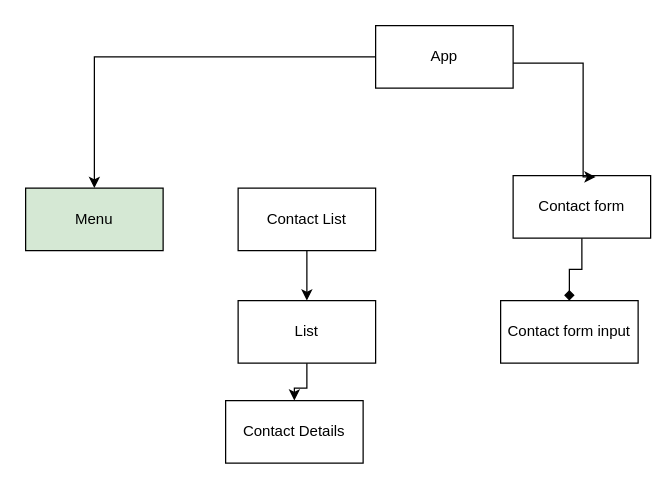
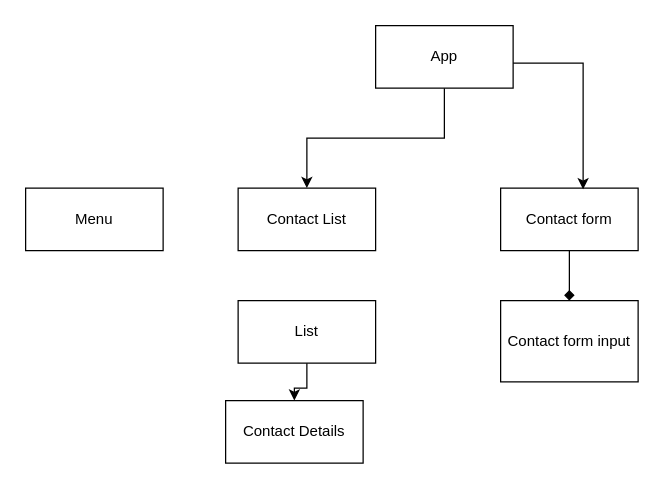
(173, 57) -> none
none -> (380, 138)
(582, 207) -> (569, 219)
(94, 219) -> (94, 219)
(307, 272) -> none
(569, 332) -> (569, 341)
